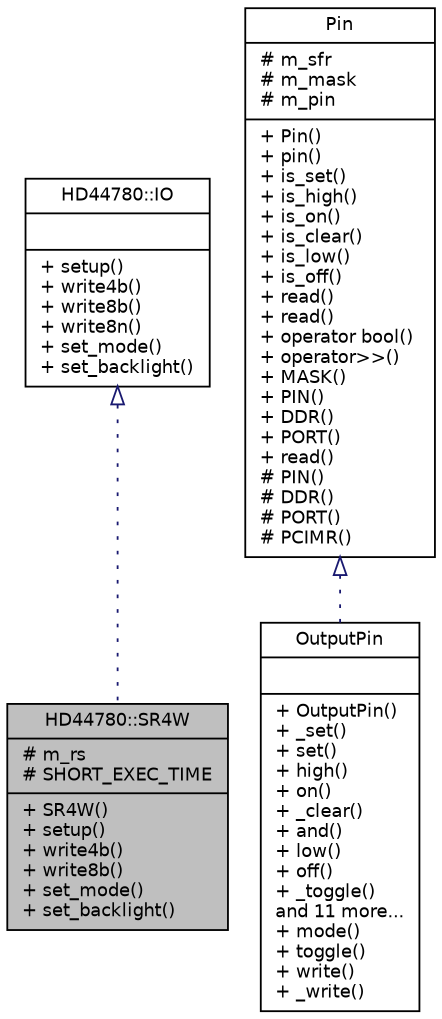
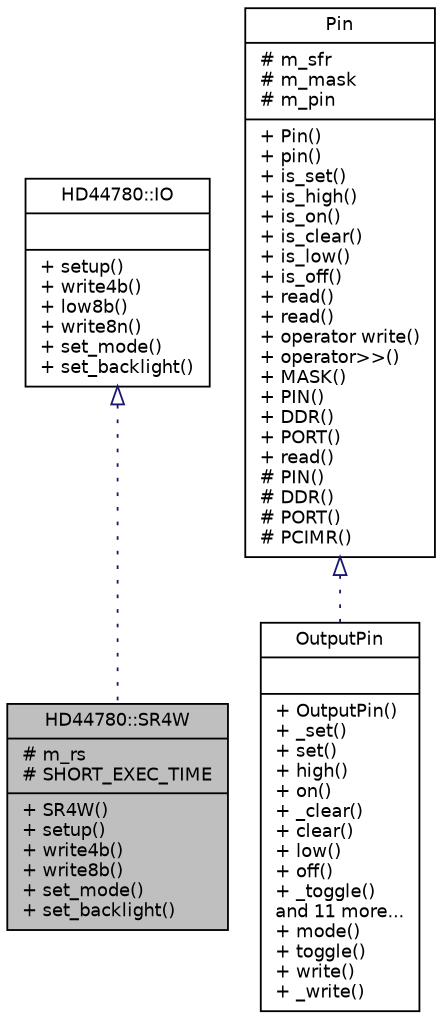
(91, 307) -> (85, 307)
(337, 337) -> (340, 337)
(309, 832) -> (315, 832)
